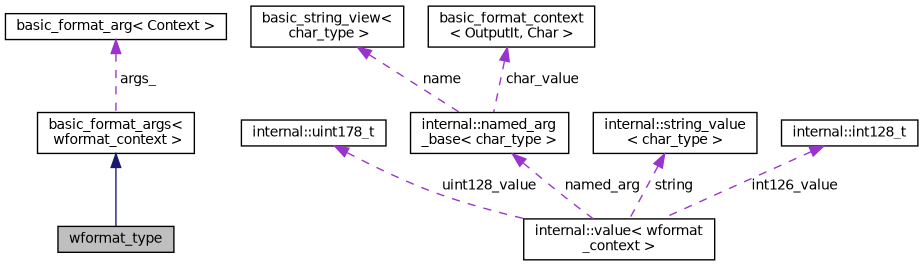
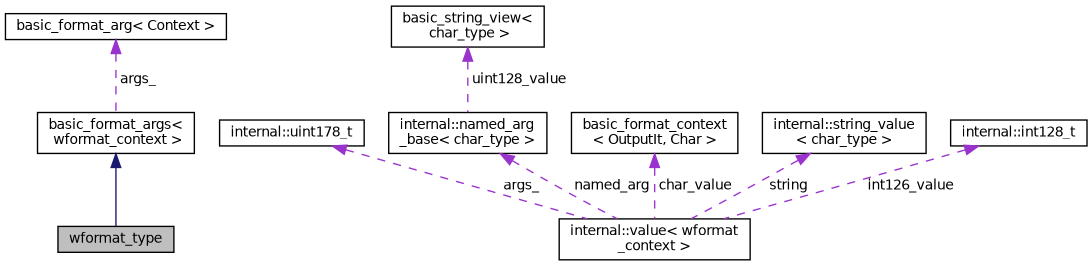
(440, 80) -> (518, 80)
(499, 87) -> (655, 193)
(488, 186) -> (520, 186)
